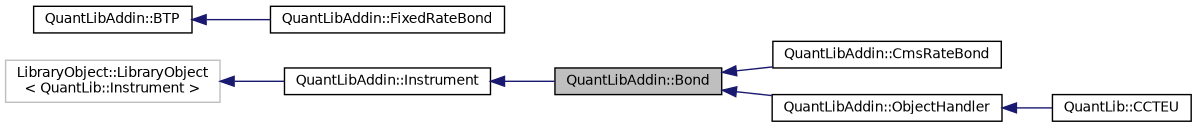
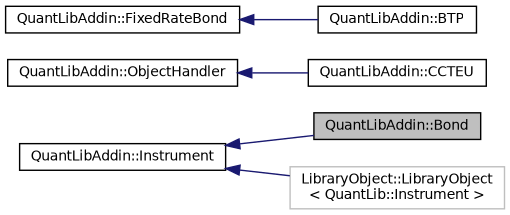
(238, 20) -> (286, 20)
(887, 55) -> none
(259, 81) -> (265, 173)
(754, 94) -> none
(1122, 108) -> (397, 73)
